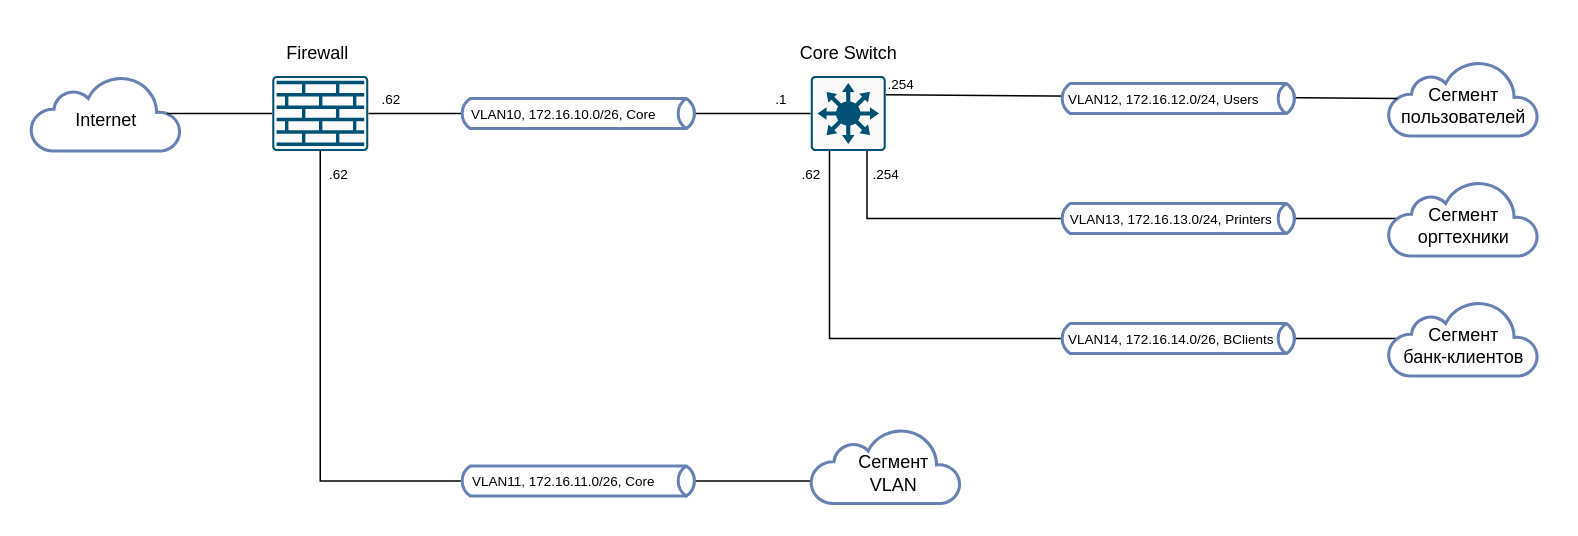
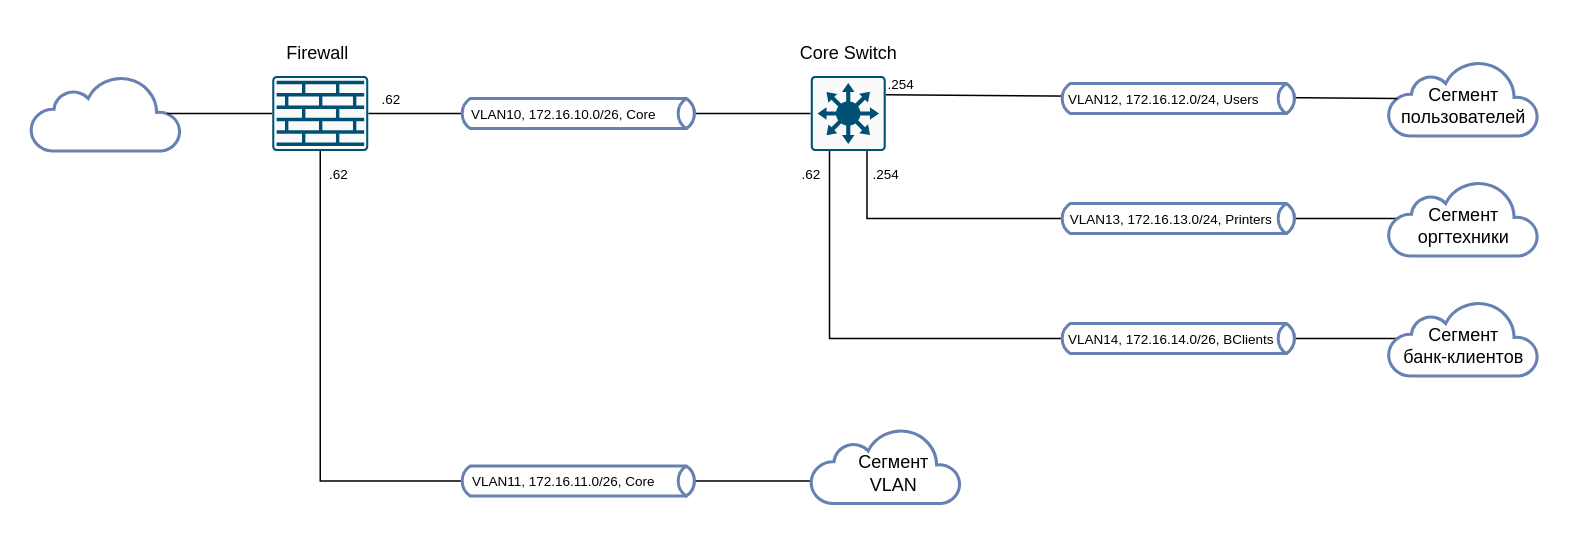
(781, 98) -> none
(106, 121) -> none
